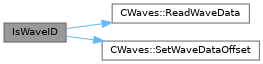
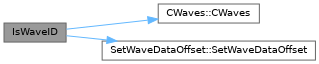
(181, 14) -> (209, 14)
(181, 51) -> (209, 51)
